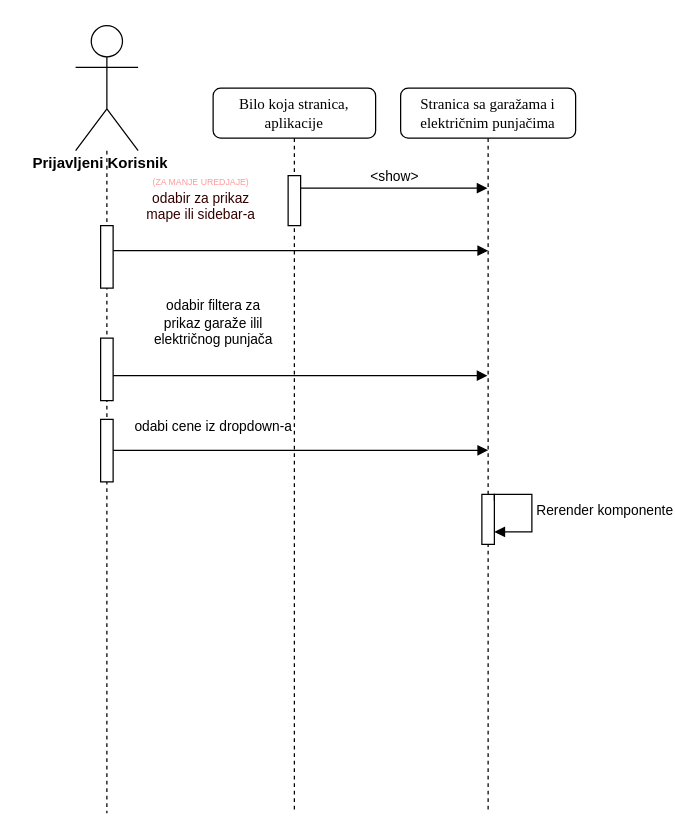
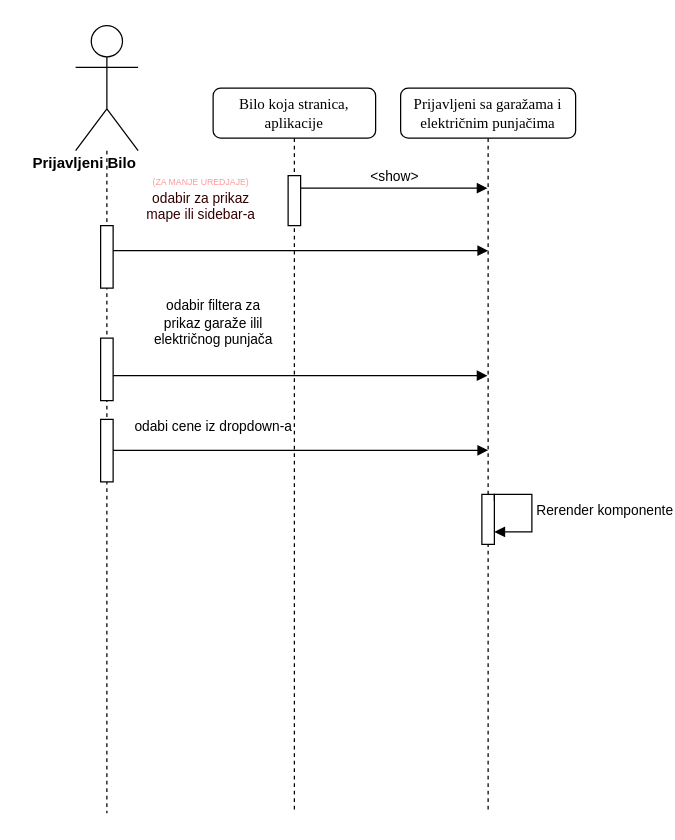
(488, 113) -> (488, 113)
(107, 163) -> (91, 163)
